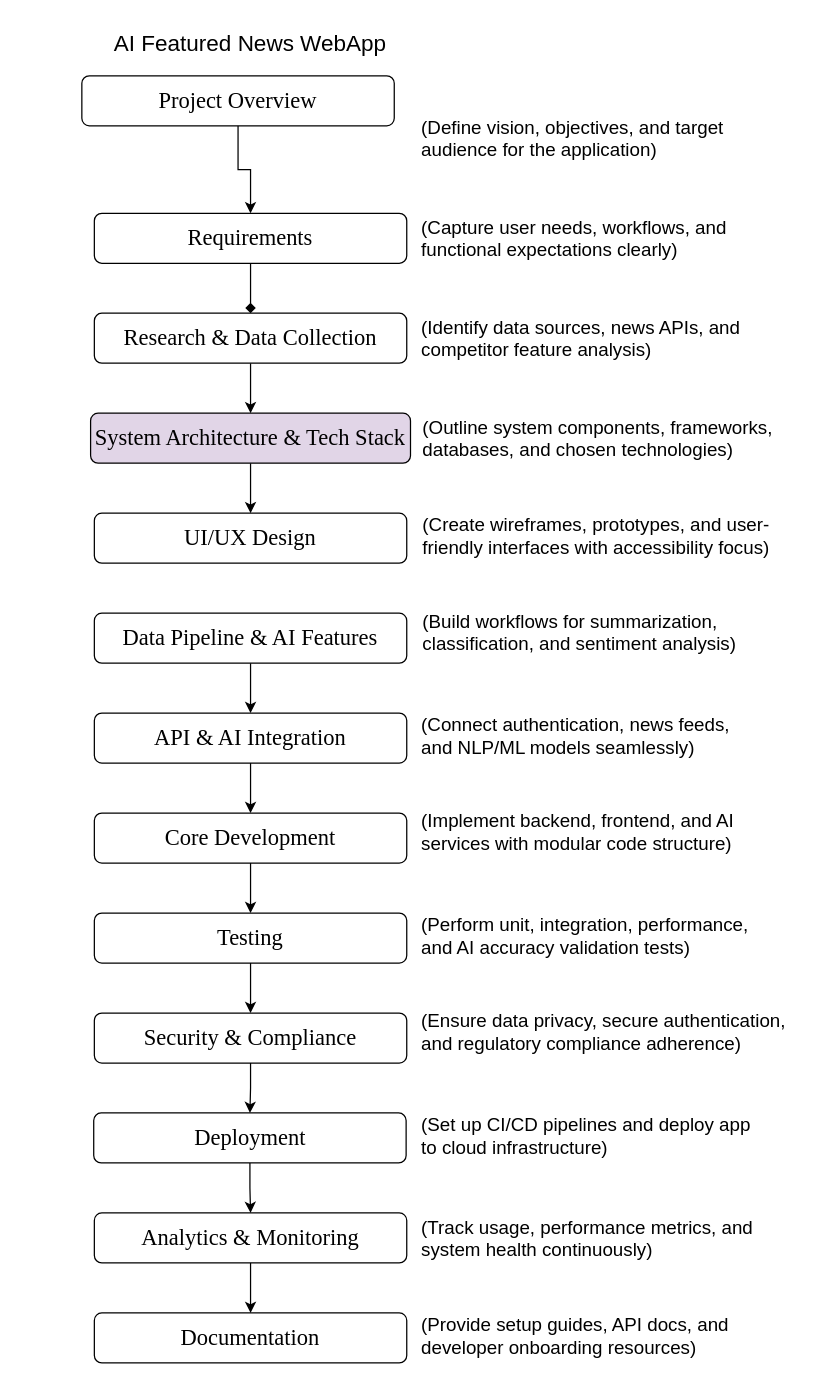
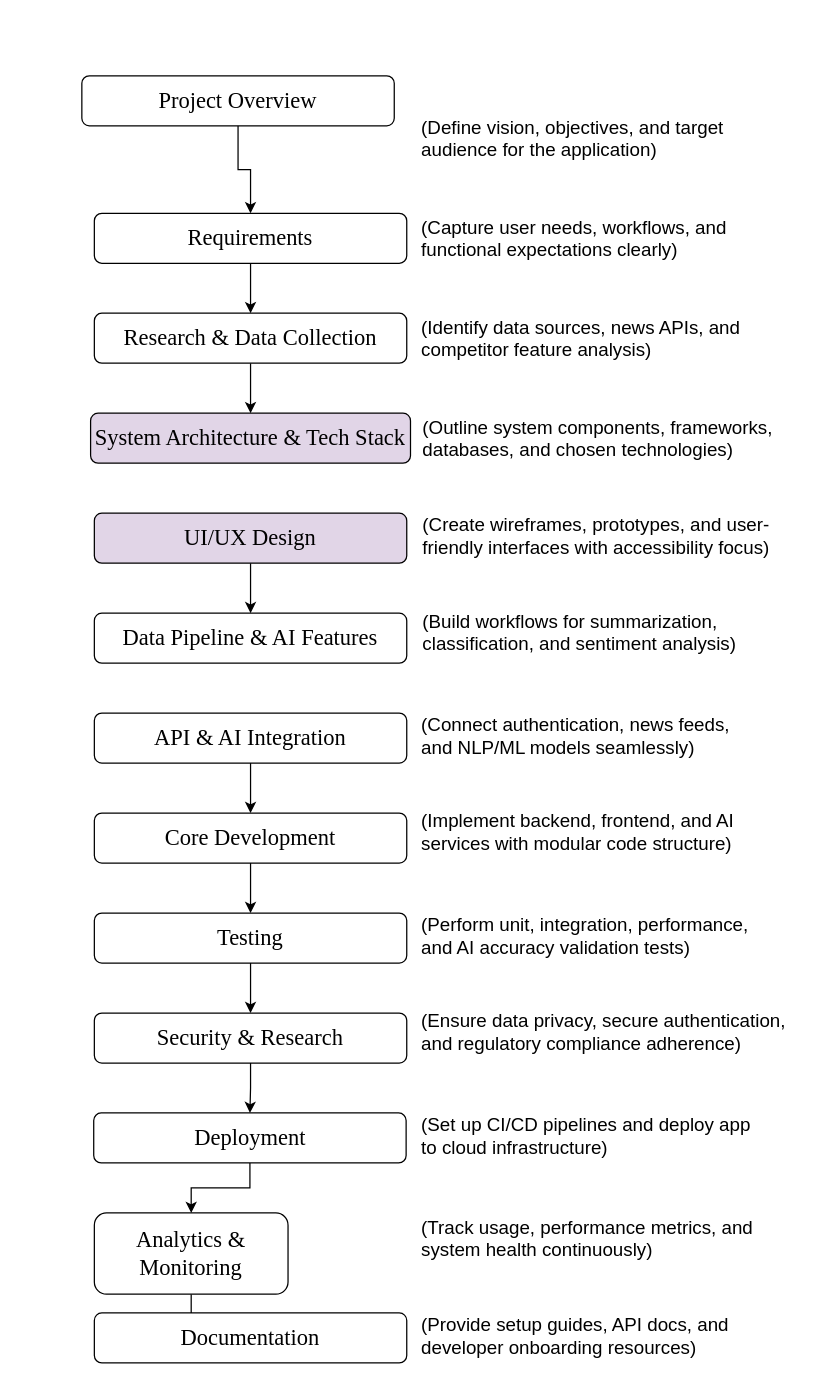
(251, 44) -> none
(251, 302) -> (251, 303)
(251, 484) -> none
(251, 538) -> (251, 538)
none -> (251, 584)
(251, 684) -> none
(251, 1038) -> (251, 1038)
(251, 1238) -> (191, 1254)
